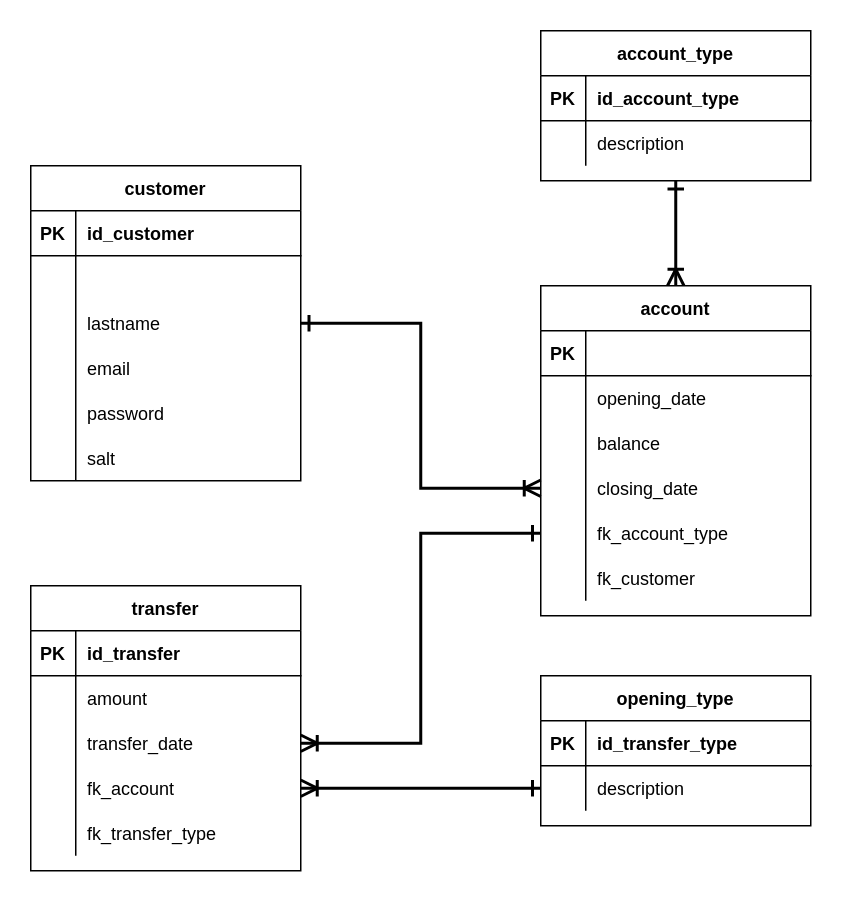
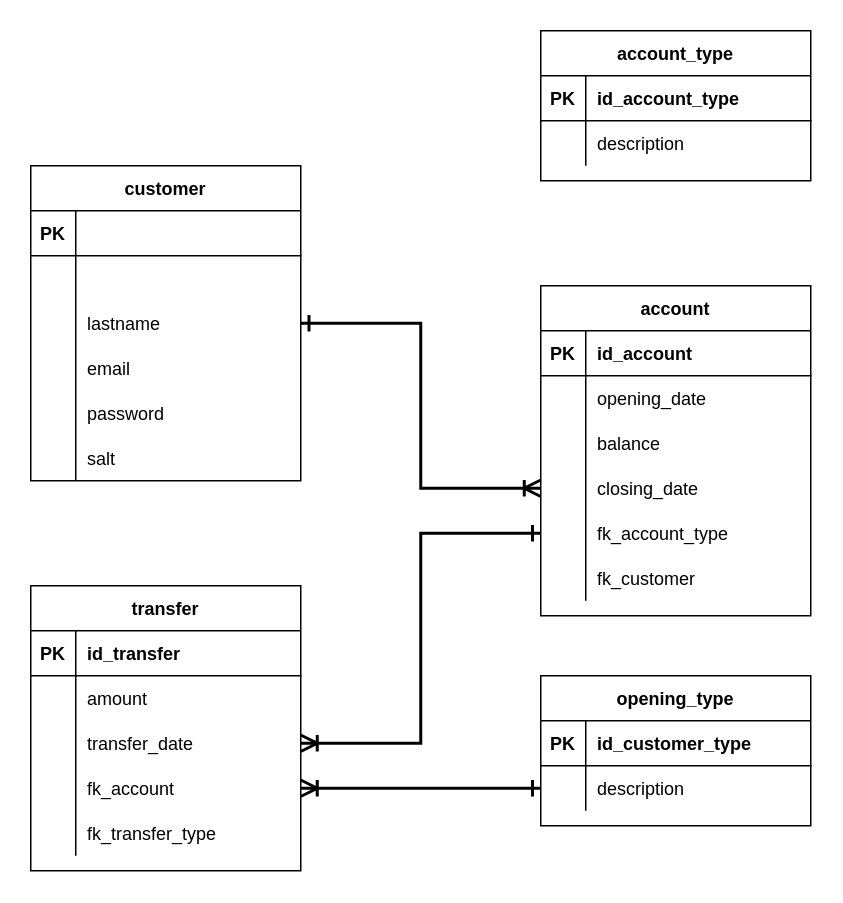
(188, 233) -> none
(676, 234) -> none
none -> (698, 353)
(675, 744) -> (675, 744)
